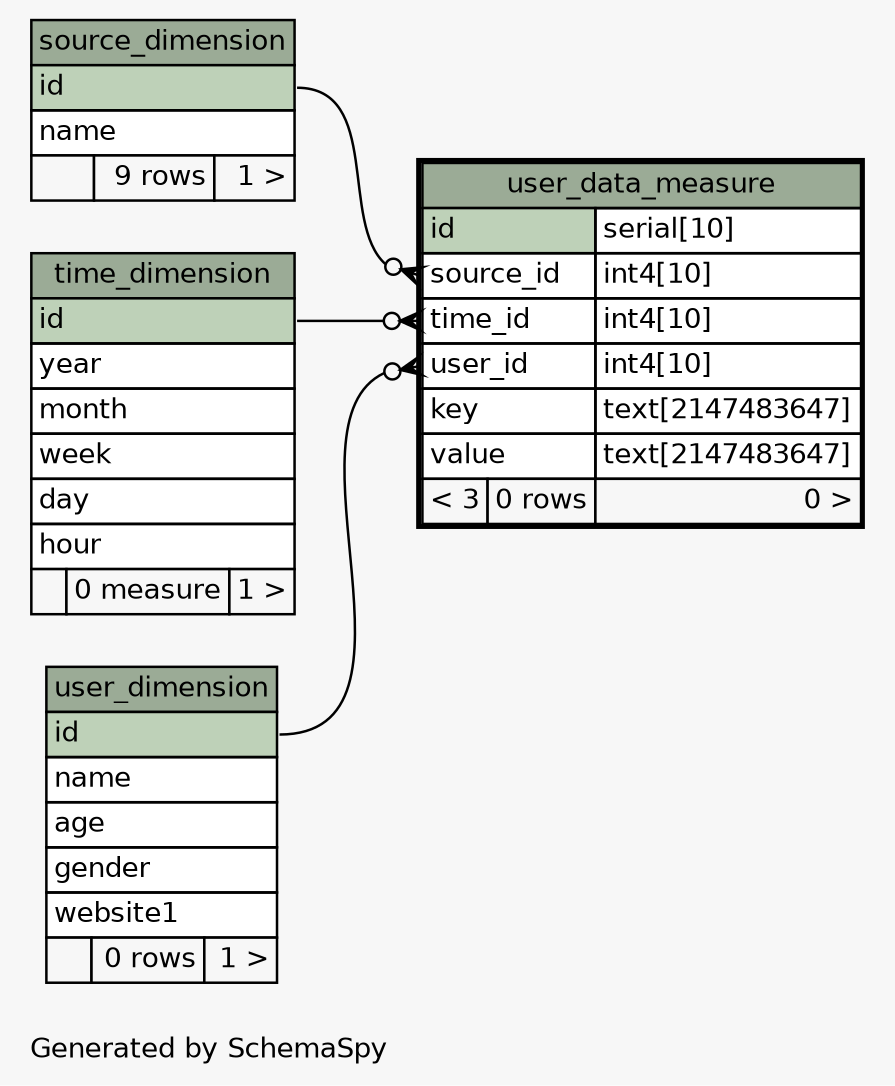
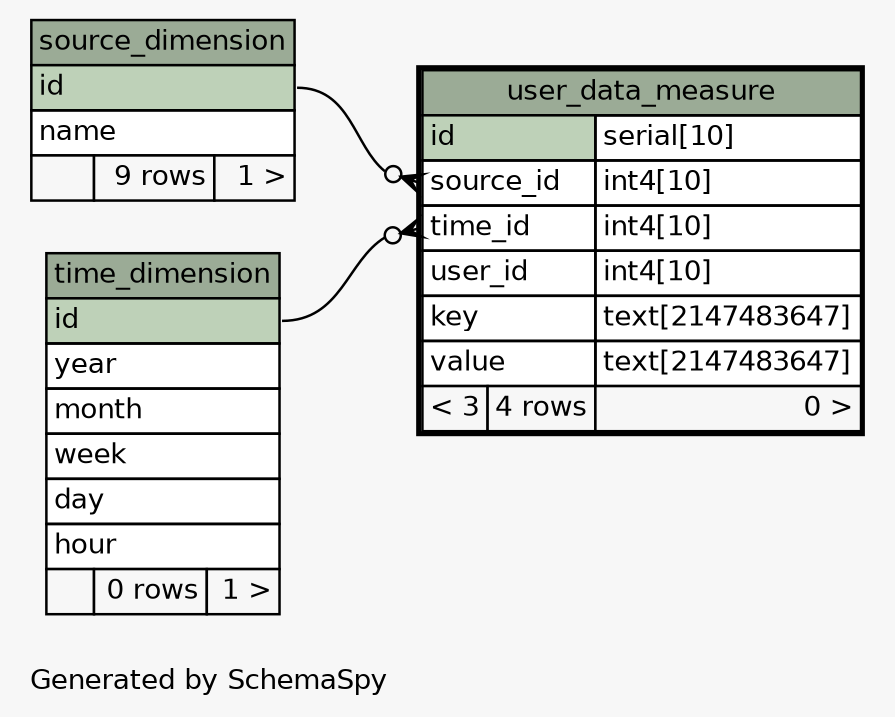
(542, 500) -> (542, 407)
(148, 590) -> (153, 590)
(162, 825) -> none
